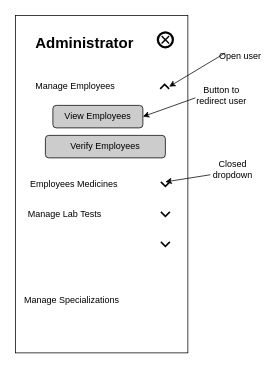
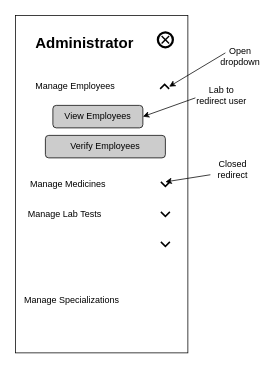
(240, 57) -> (240, 57)
(222, 96) -> (222, 96)
(233, 169) -> (233, 169)
(74, 184) -> (67, 184)
